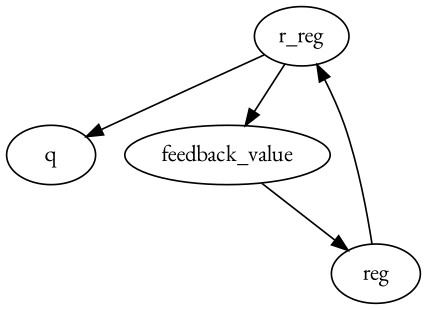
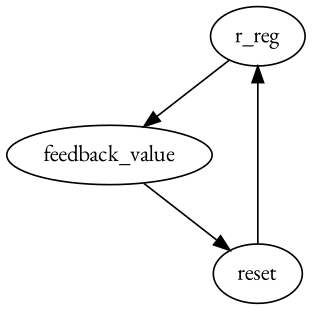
(51, 155) -> none
(376, 274) -> (258, 274)
